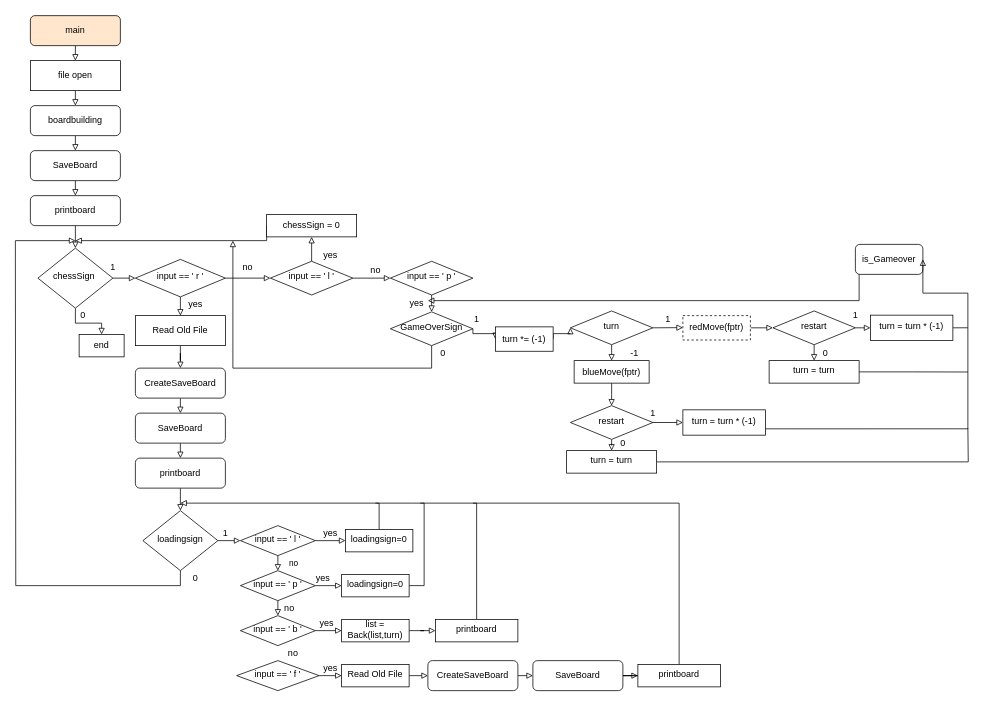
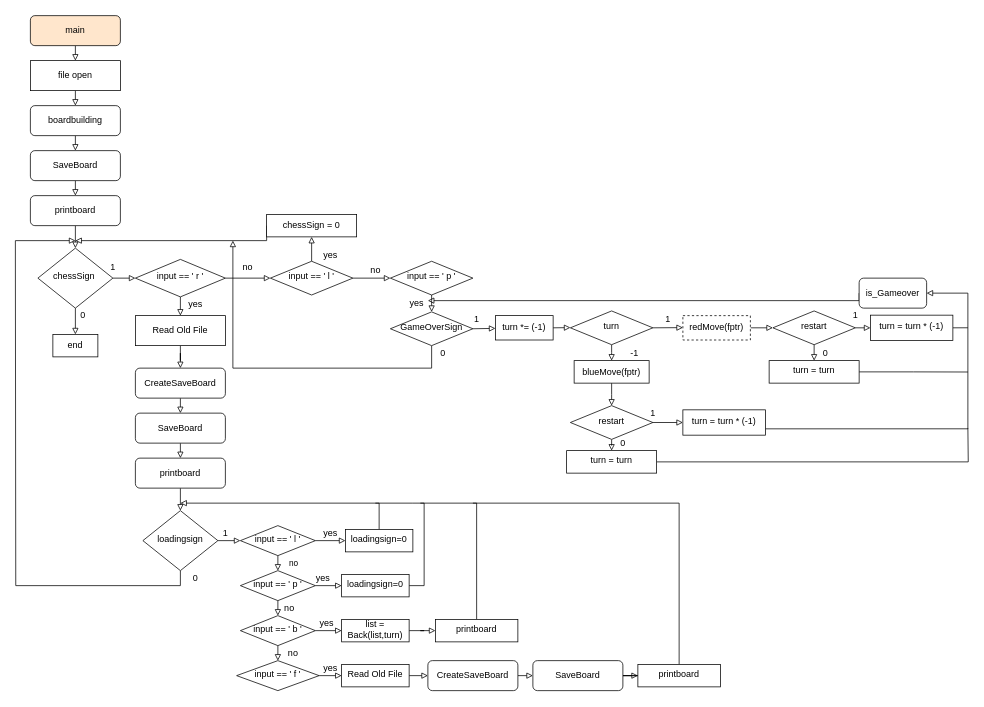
(889, 259) -> (893, 293)
(524, 339) -> (524, 328)
(102, 345) -> (75, 345)
none -> (278, 650)
